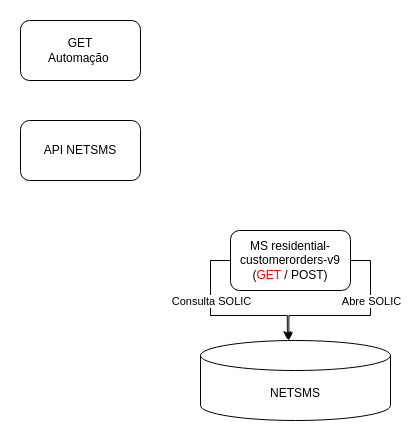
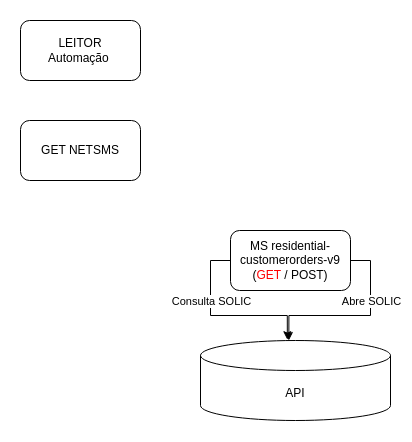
(81, 51) -> (81, 51)
(81, 151) -> (81, 151)
(296, 394) -> (296, 394)
